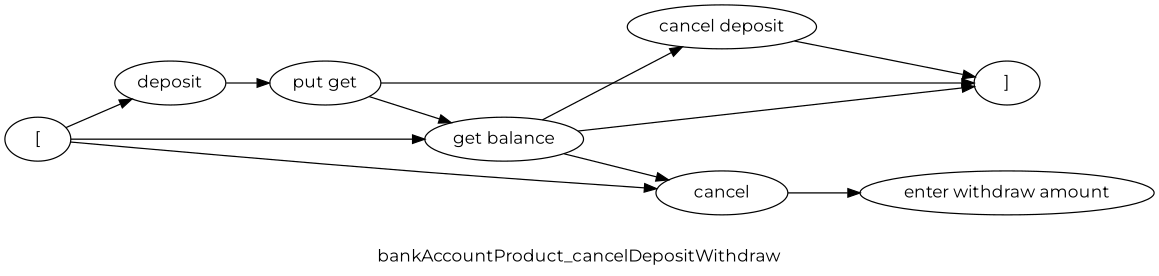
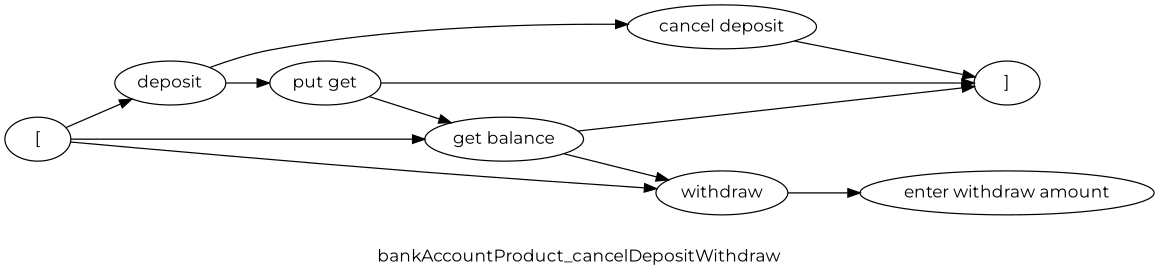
(597, 91) -> (411, 32)
(722, 193) -> (722, 193)
